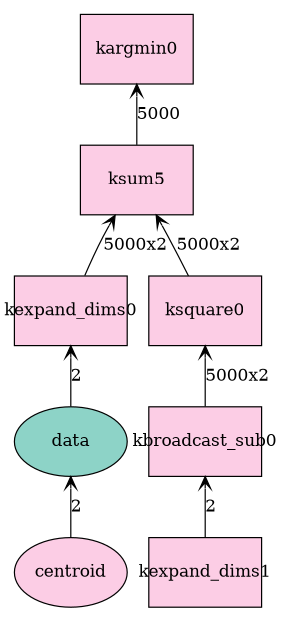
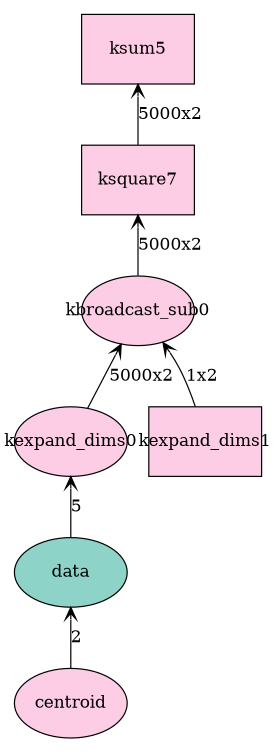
(137, 49) -> none
(96, 250) -> (102, 382)
(71, 311) -> (71, 442)
(205, 311) -> (138, 180)
(77, 376) -> (77, 507)
(205, 442) -> (138, 311)
(211, 507) -> (202, 376)
